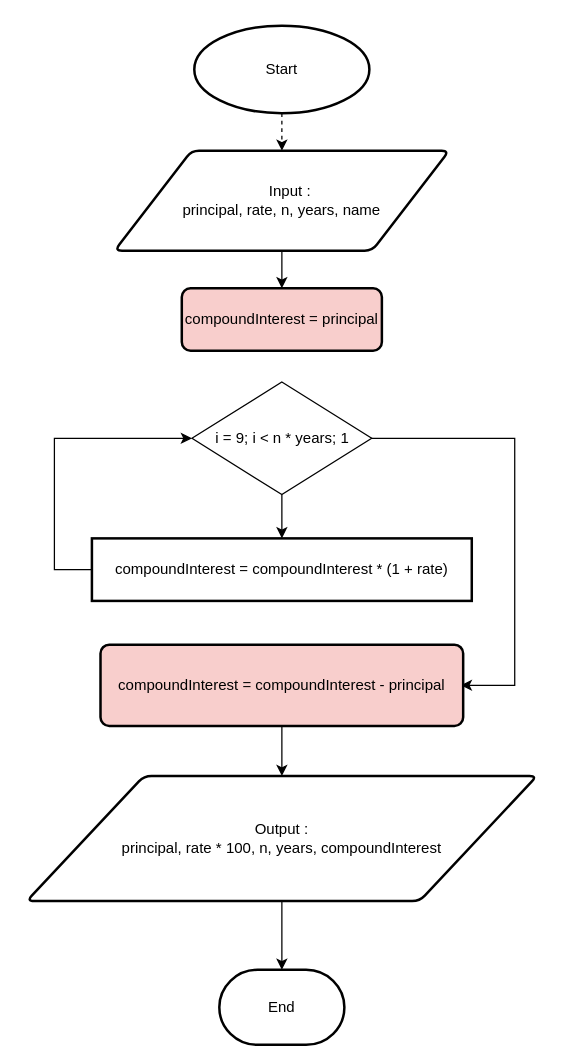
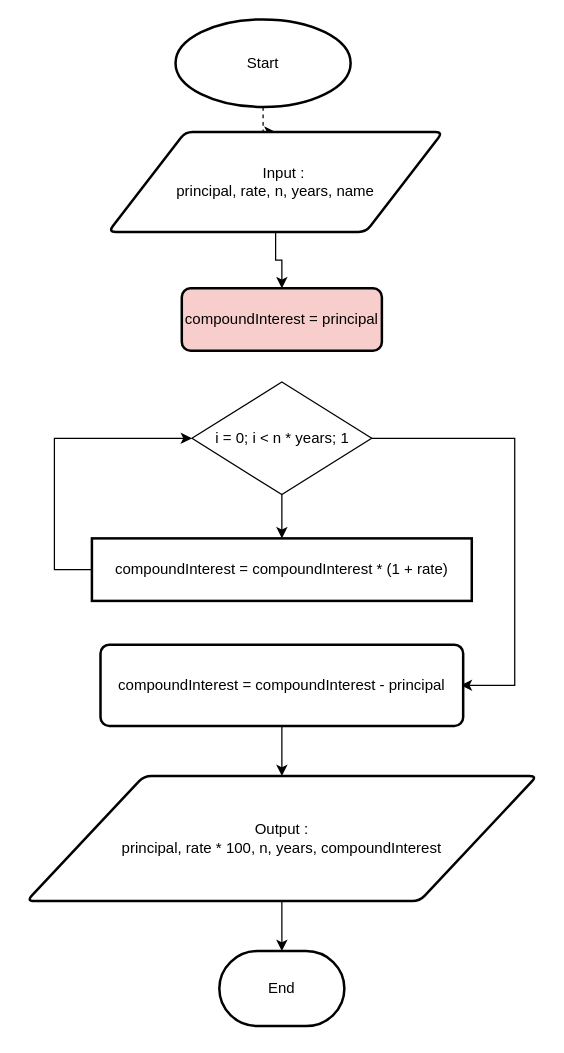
(282, 69) -> (263, 63)
(282, 201) -> (275, 182)
(283, 438) -> (283, 438)
(282, 685) -> (282, 685)
(282, 1007) -> (282, 988)
